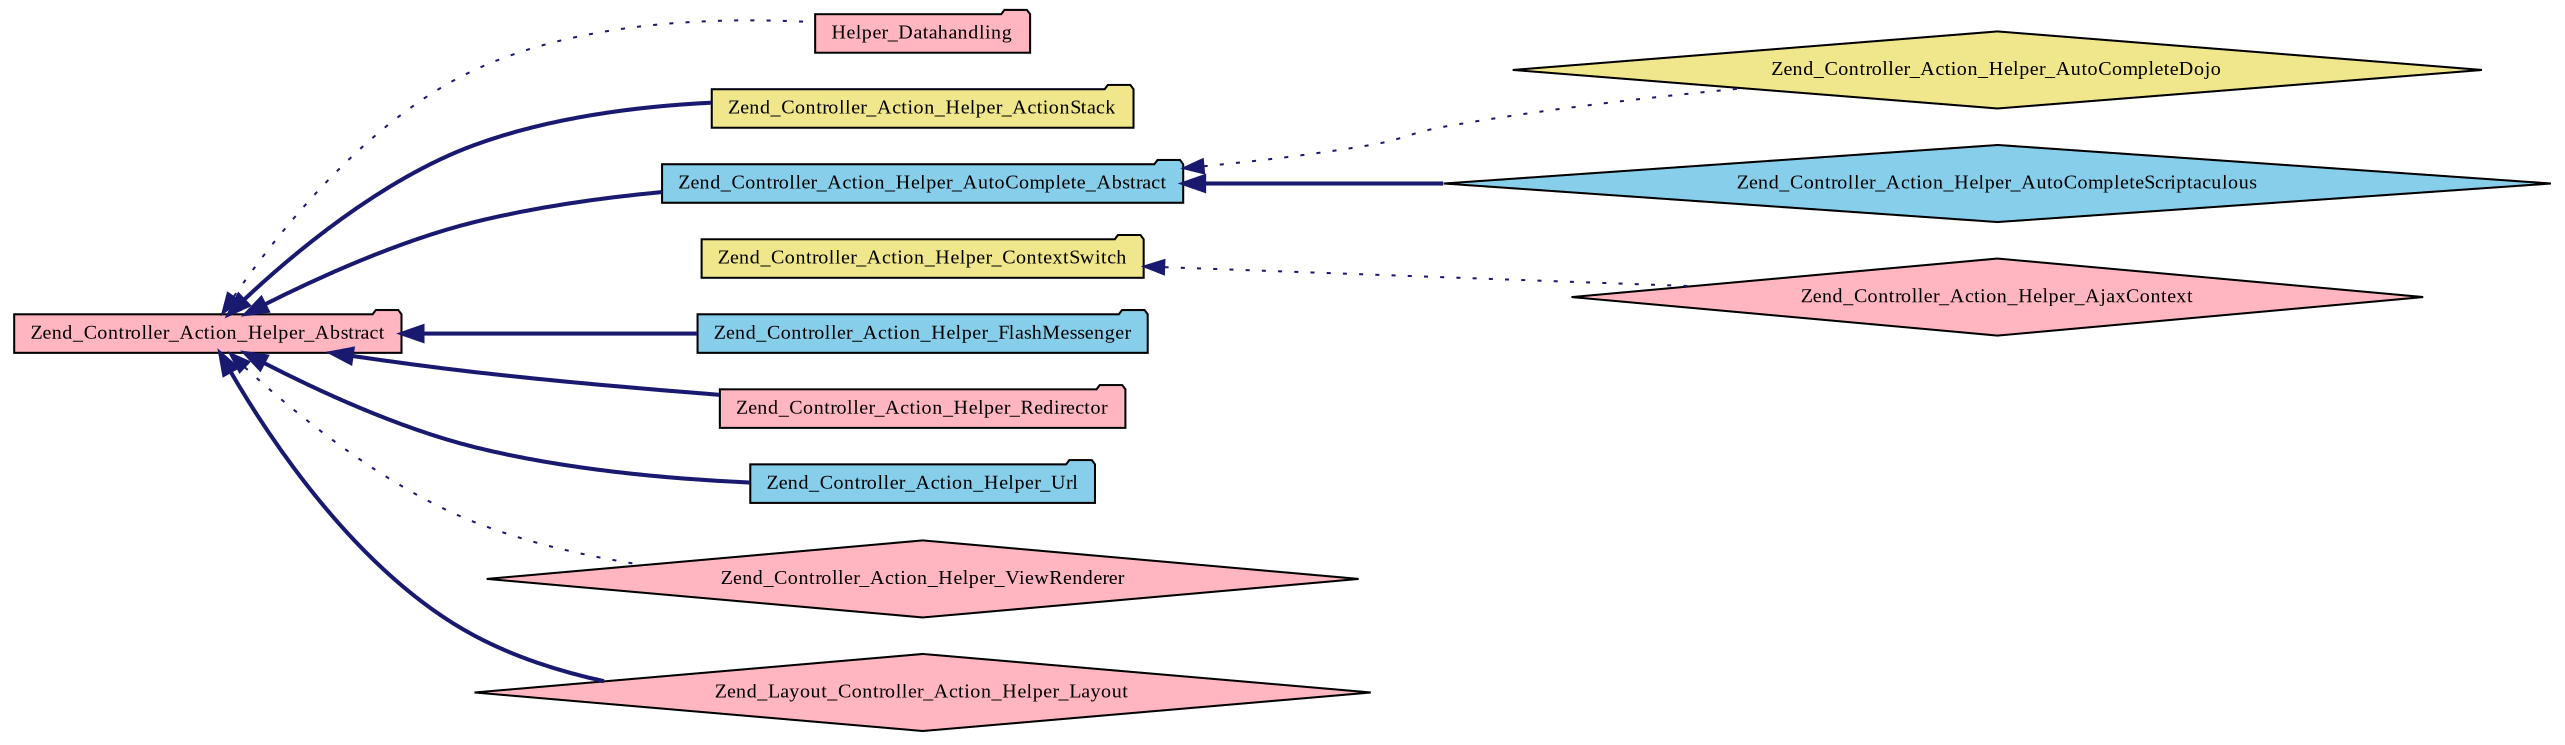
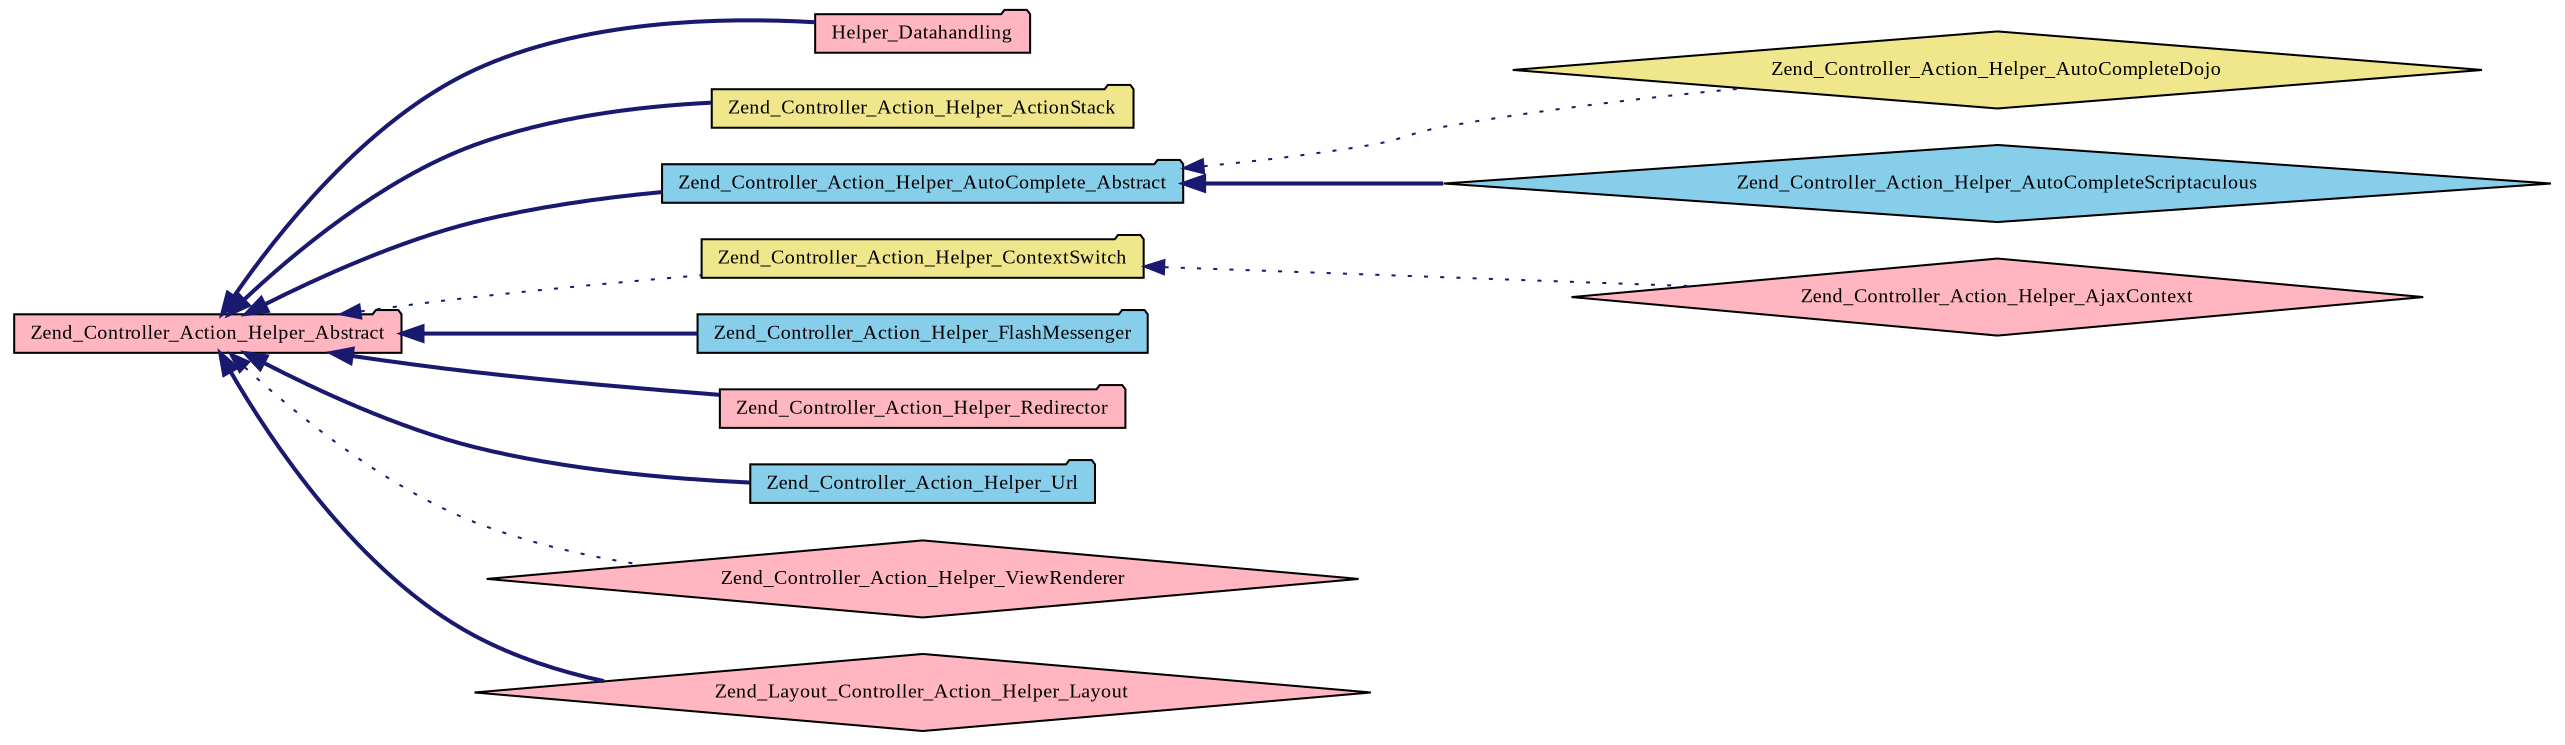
(480, 68) -> (480, 68)
none -> (531, 291)
